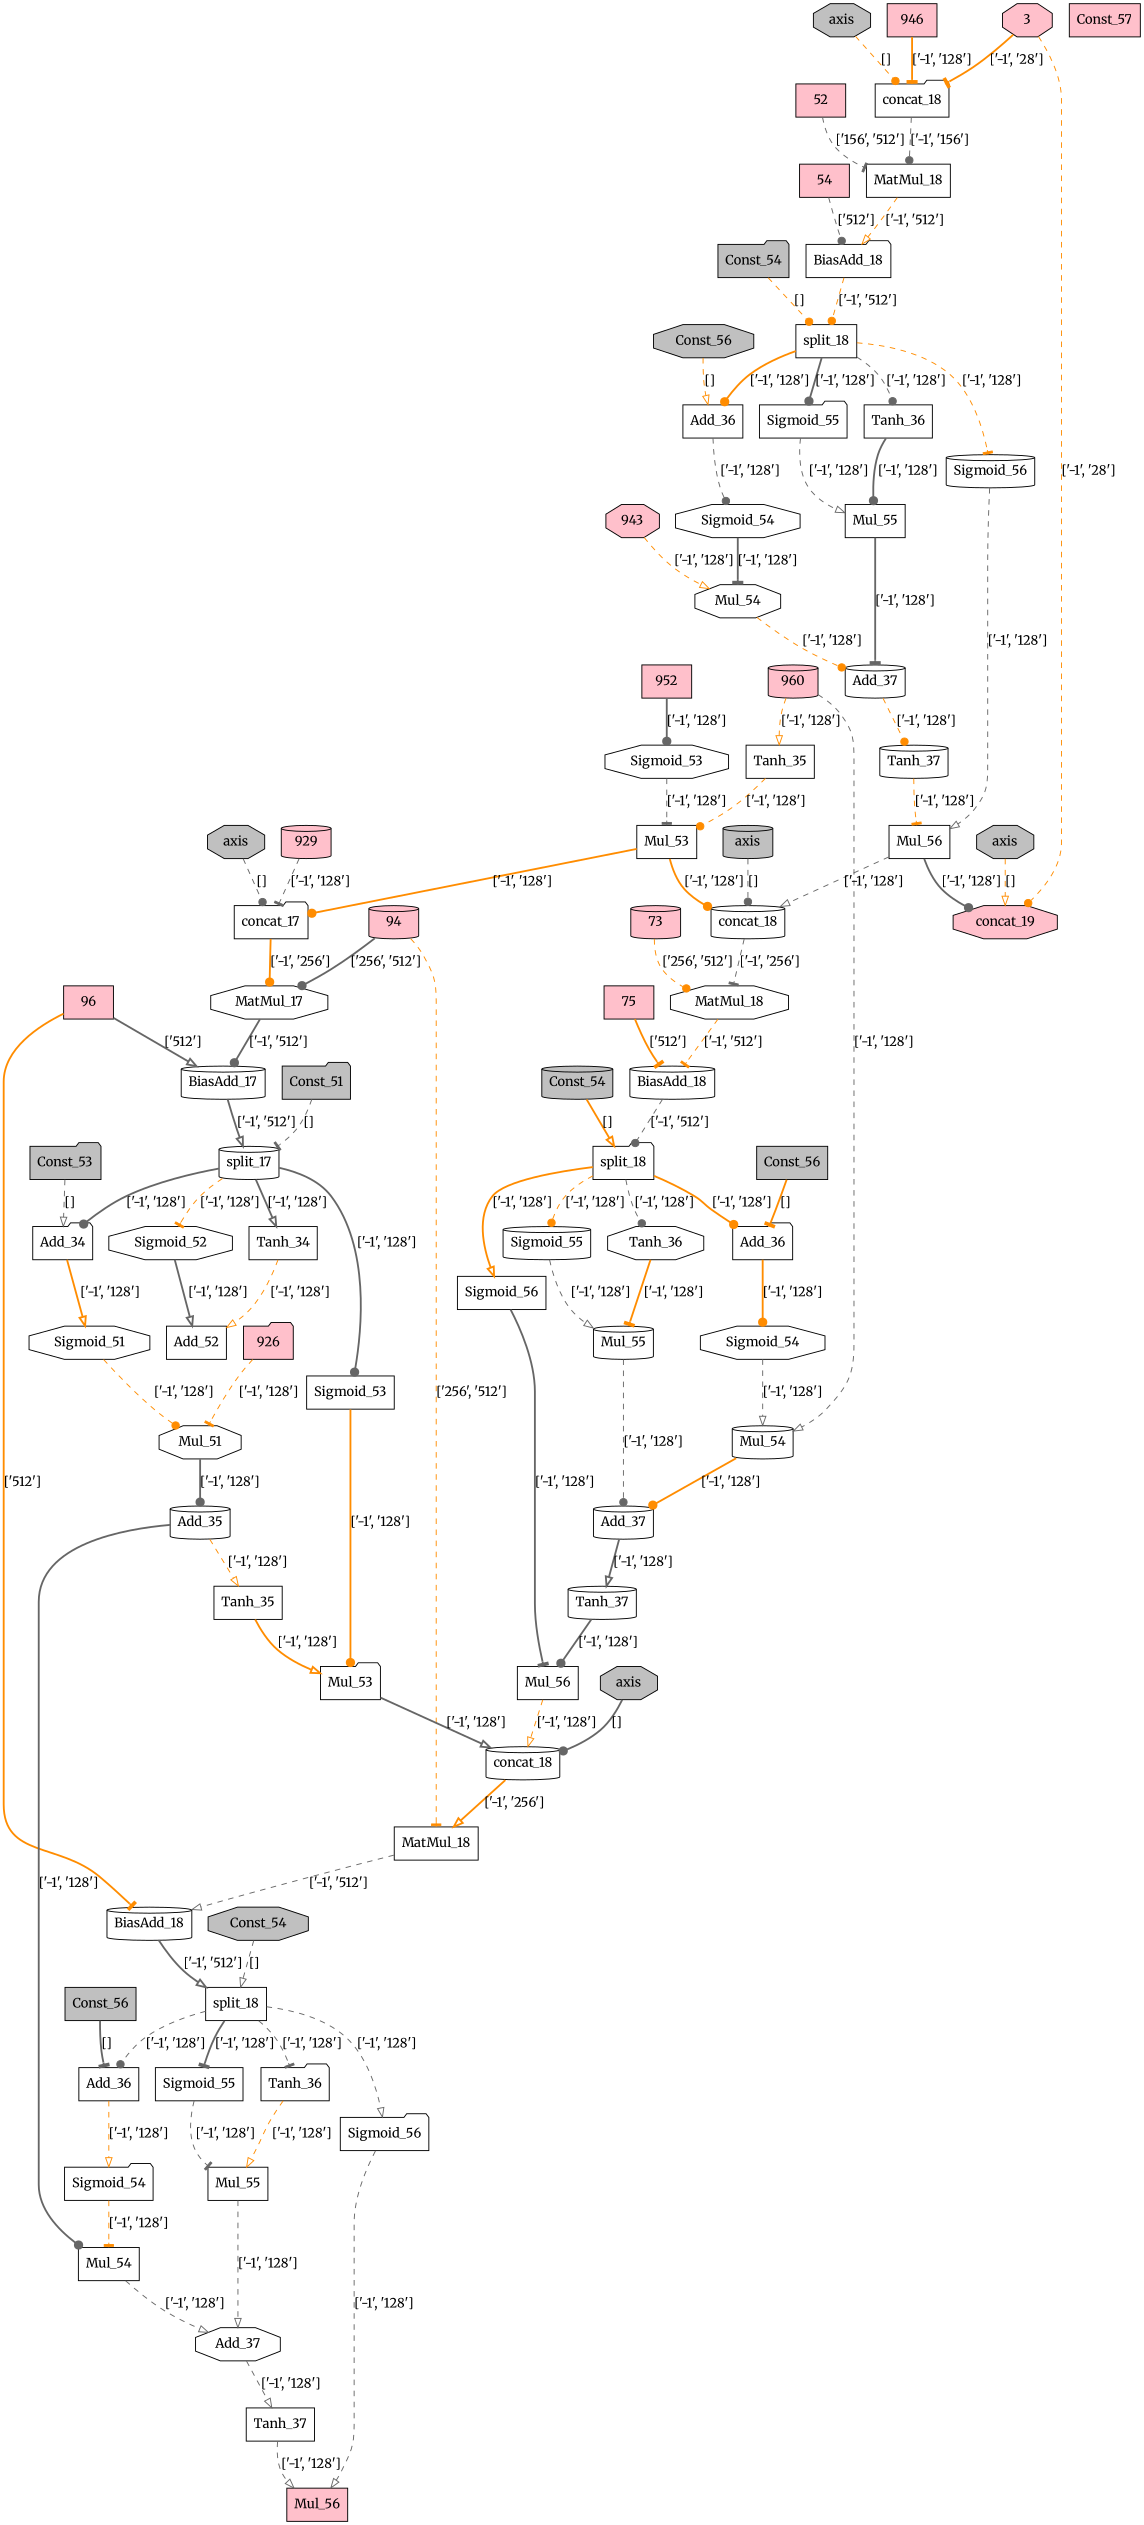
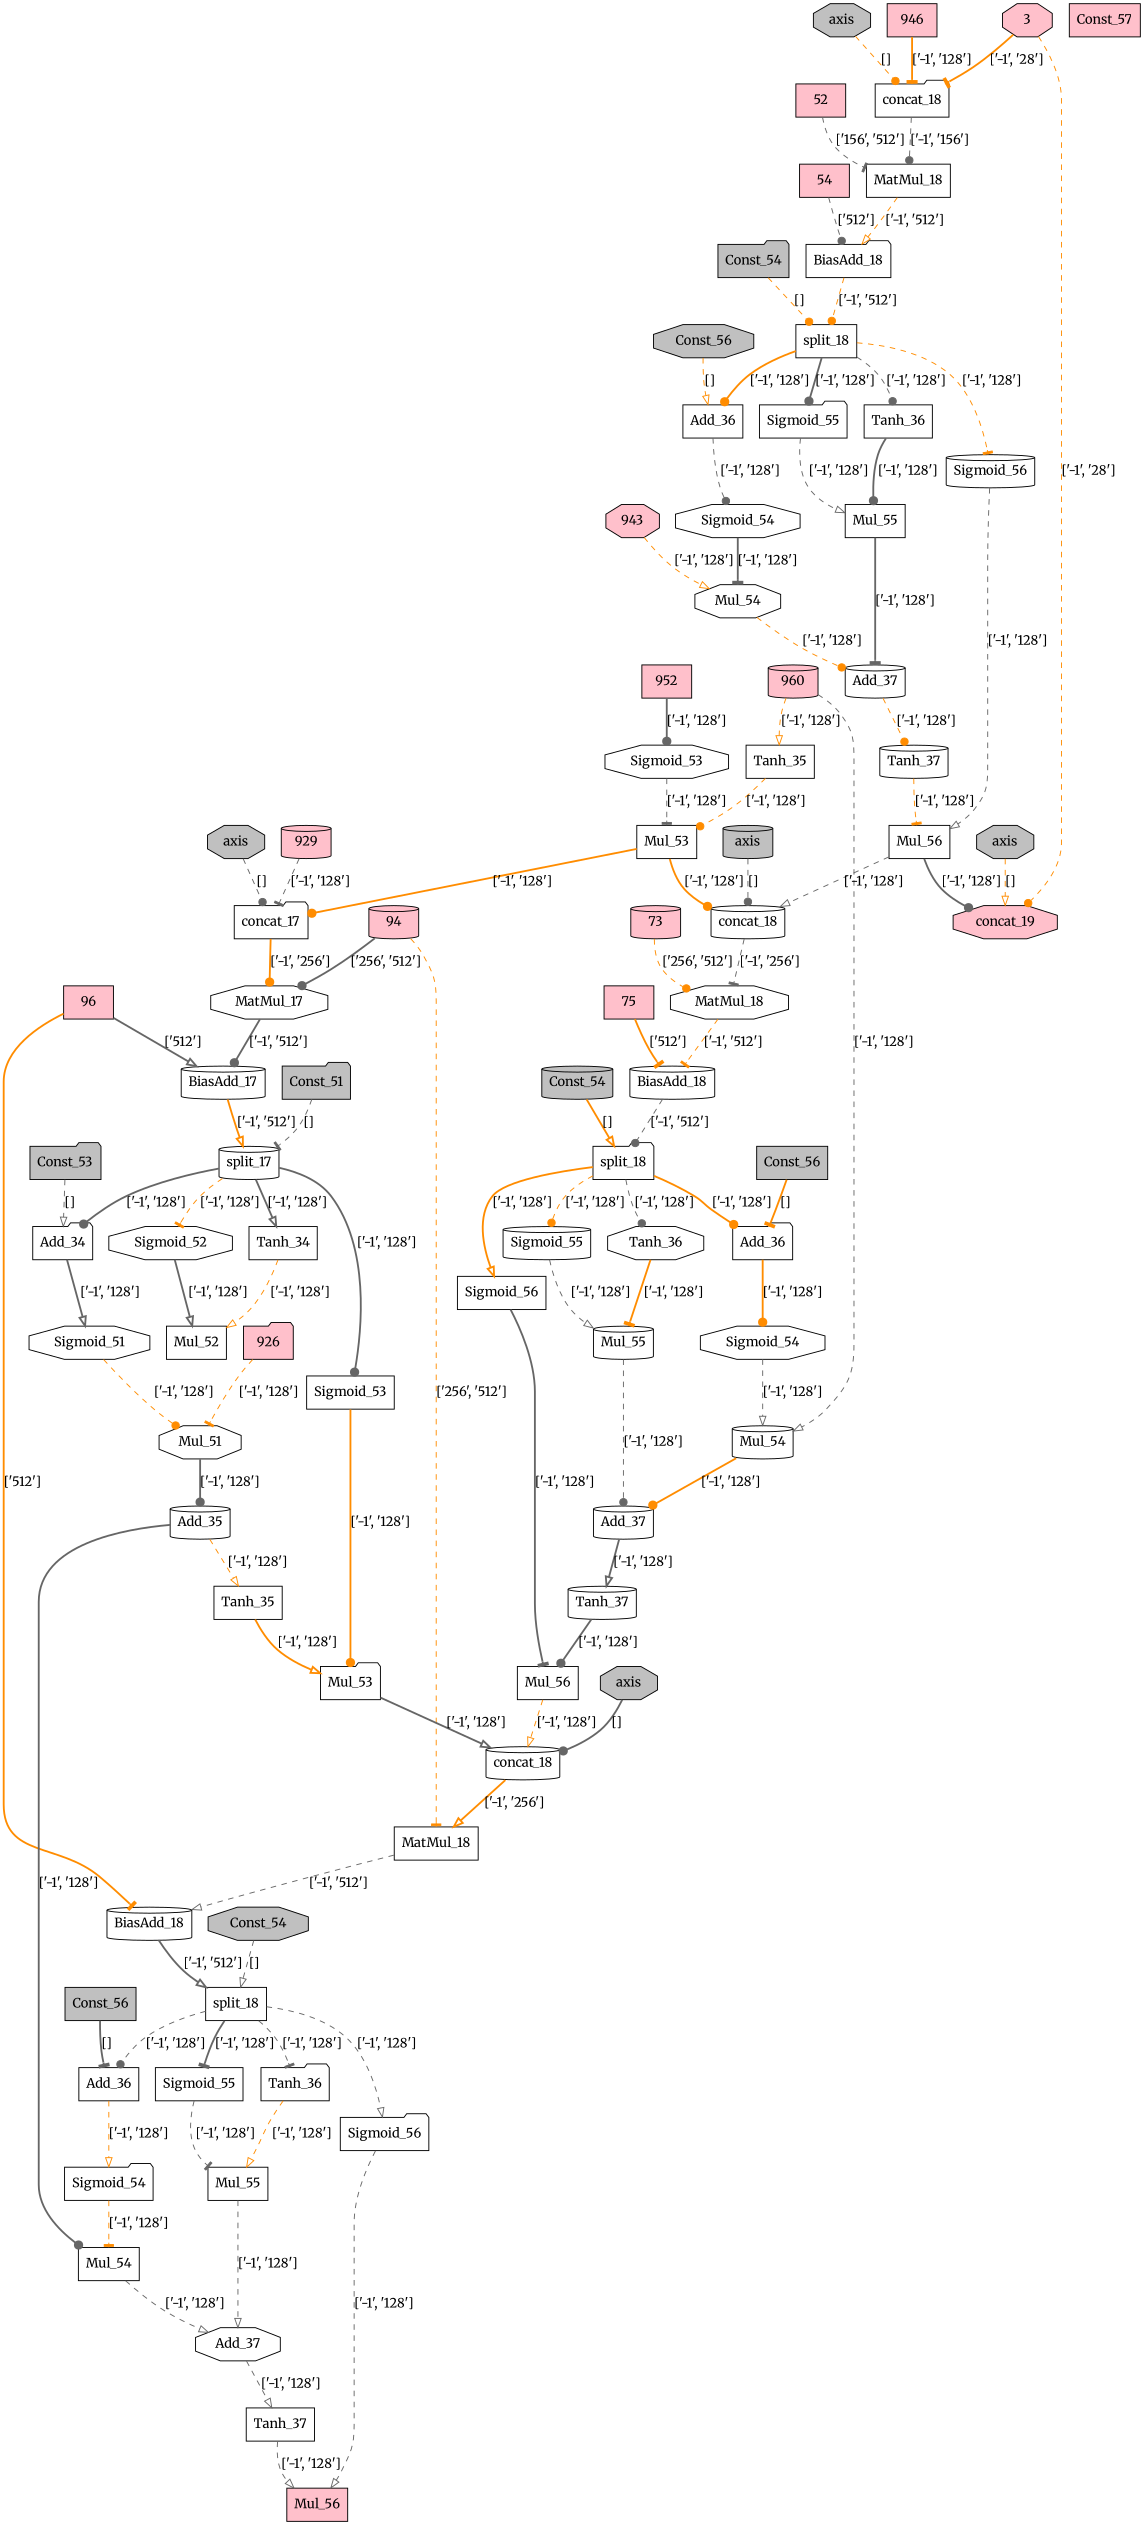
(233, 1119) -> (233, 1119)
(75, 1288) -> (75, 1288)
(196, 1343) -> (196, 1343)
